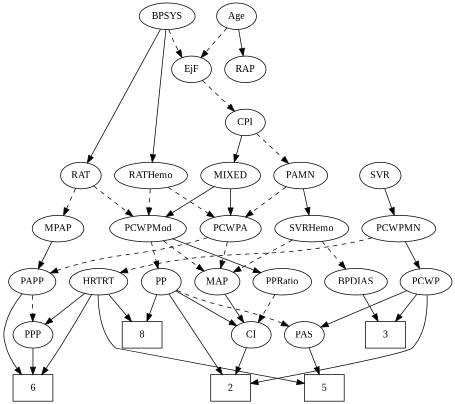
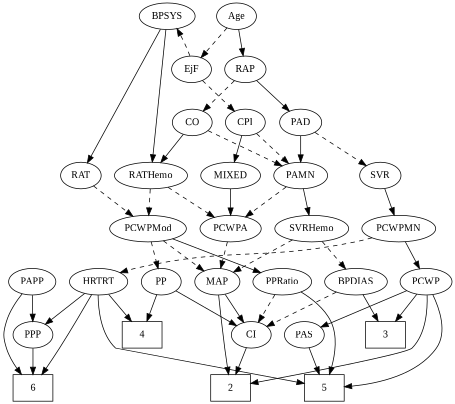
(173, 40) -> (186, 45)
none -> (192, 122)
none -> (301, 122)
(195, 198) -> none
(58, 229) -> none
(133, 254) -> none
(33, 305) -> (33, 305)
(226, 307) -> none
none -> (305, 308)
none -> (333, 328)
(194, 331) -> (223, 331)
(142, 335) -> (142, 335)
none -> (422, 362)
